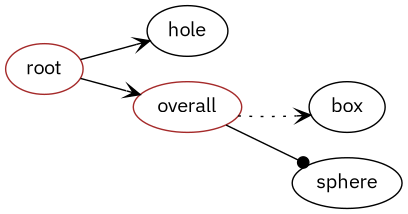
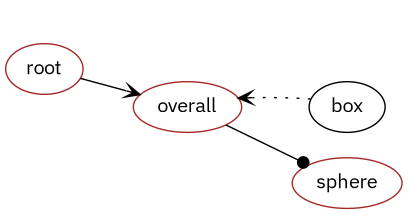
(188, 31) -> none
(267, 117) -> (281, 98)
(347, 183) -> (347, 183)
